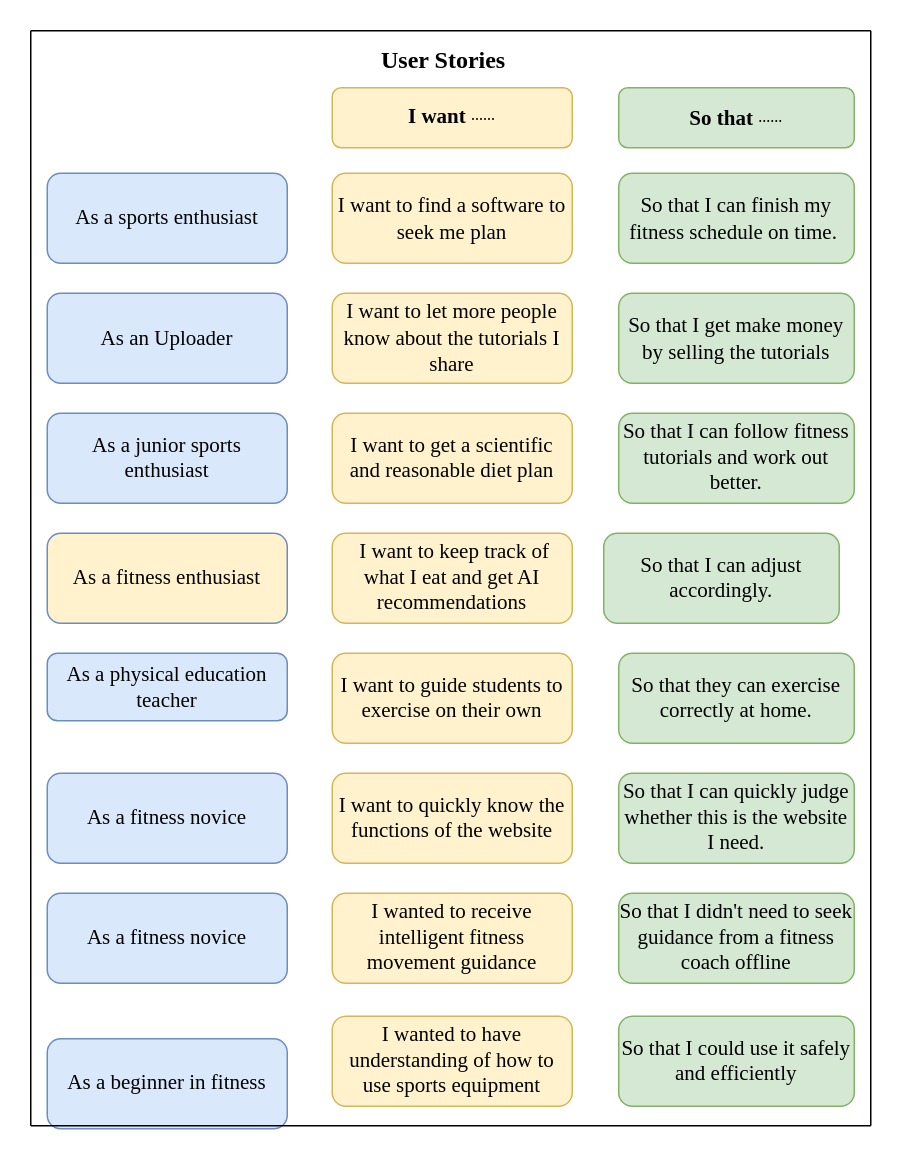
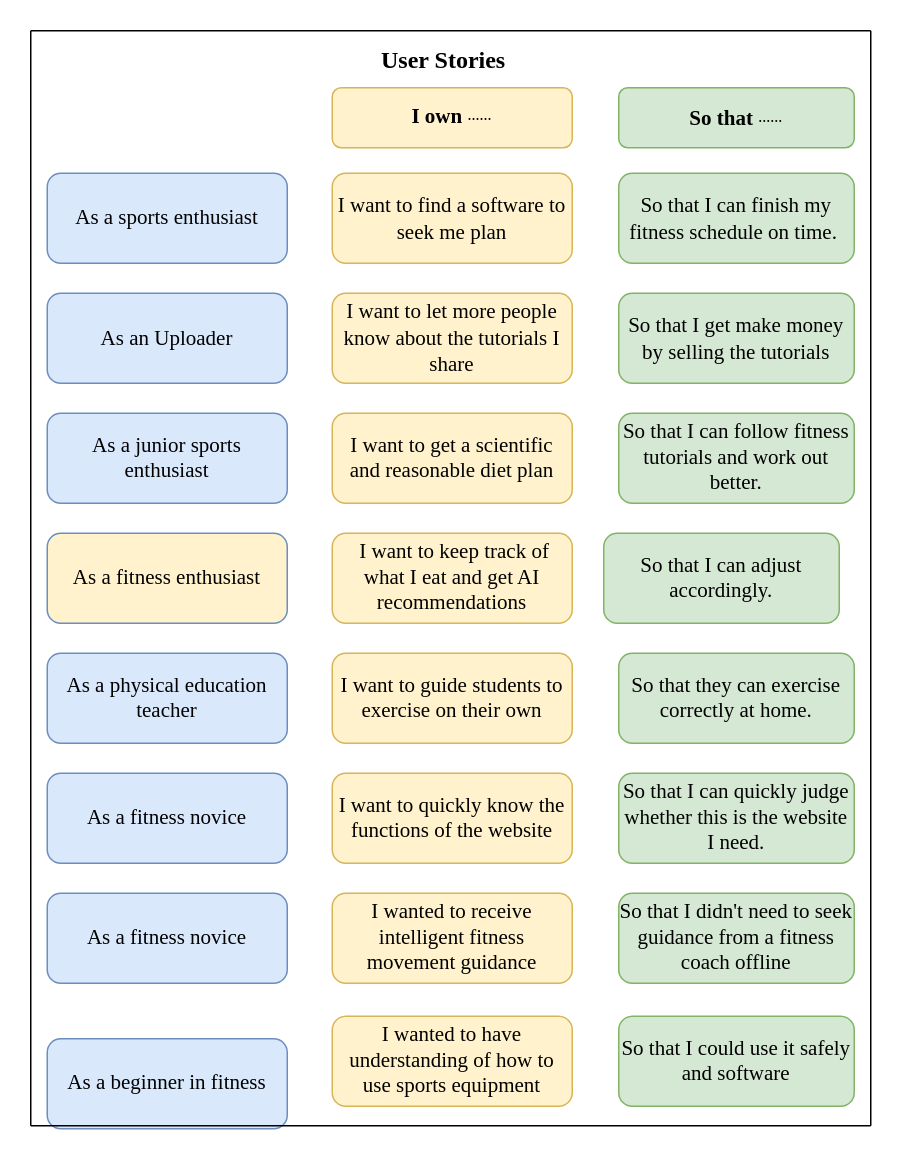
(452, 118) -> (452, 118)
(167, 687) -> (167, 698)
(737, 1061) -> (737, 1061)
